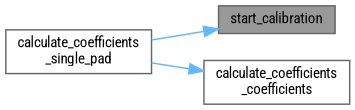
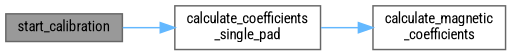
(178, 36) -> (141, 28)
(277, 82) -> (439, 28)
